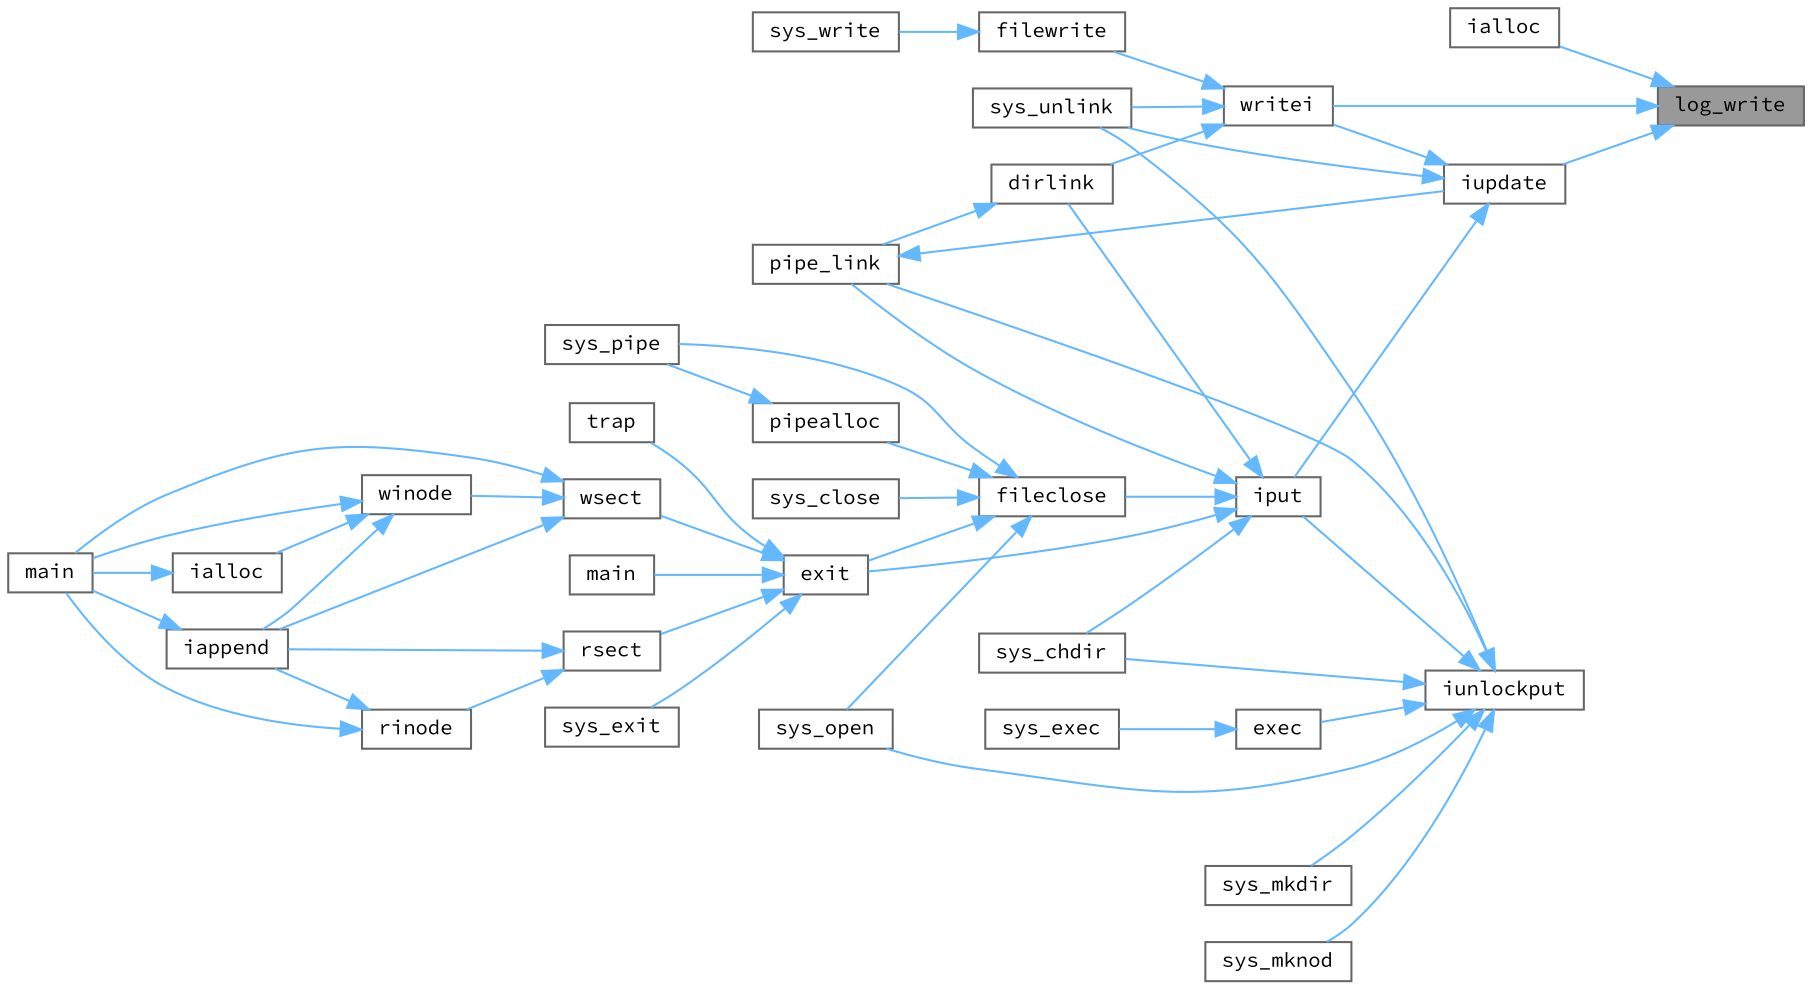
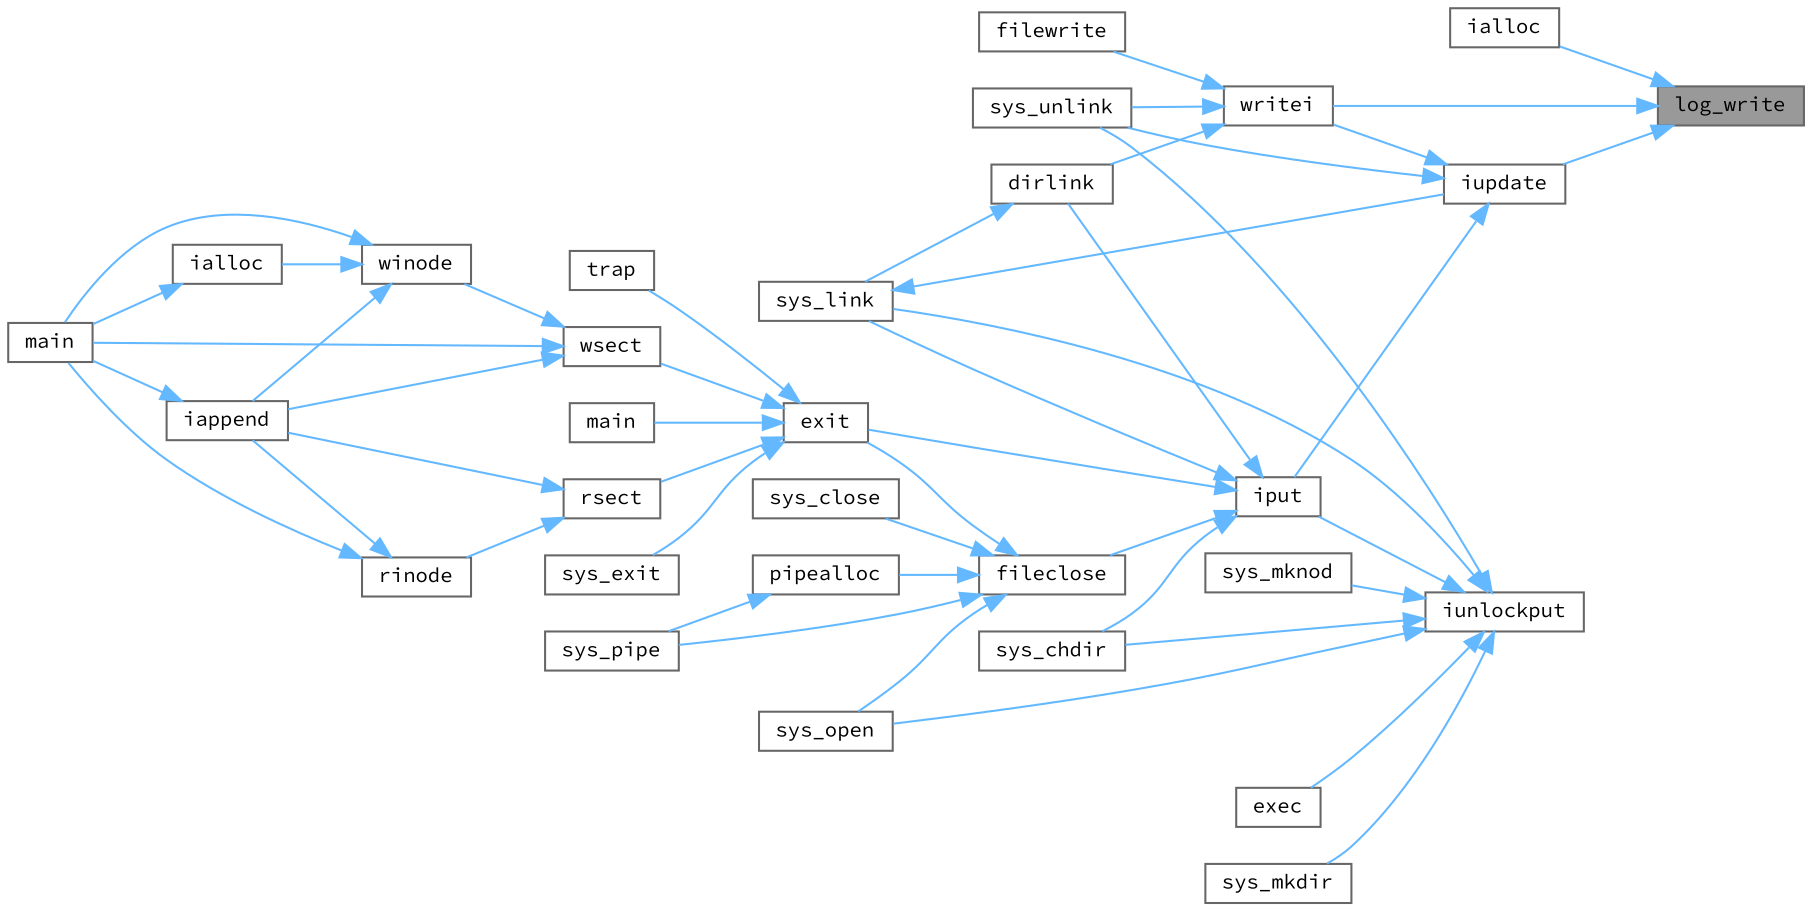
(826, 32) -> none
(826, 264) -> (826, 301)
(1052, 729) -> none
